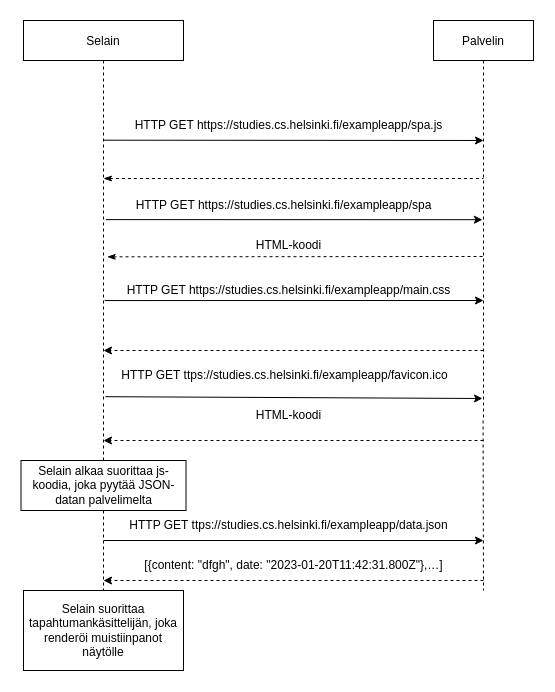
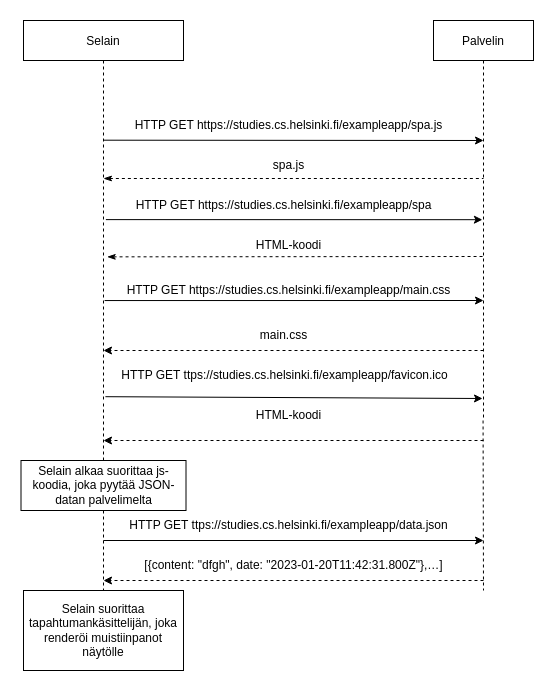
none -> (289, 166)
none -> (284, 336)
